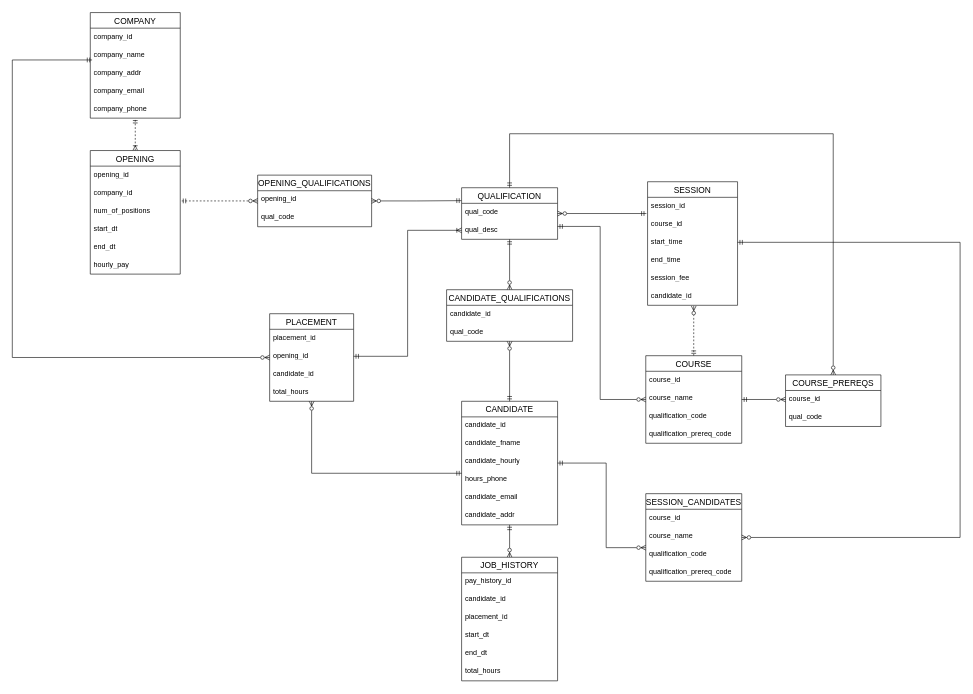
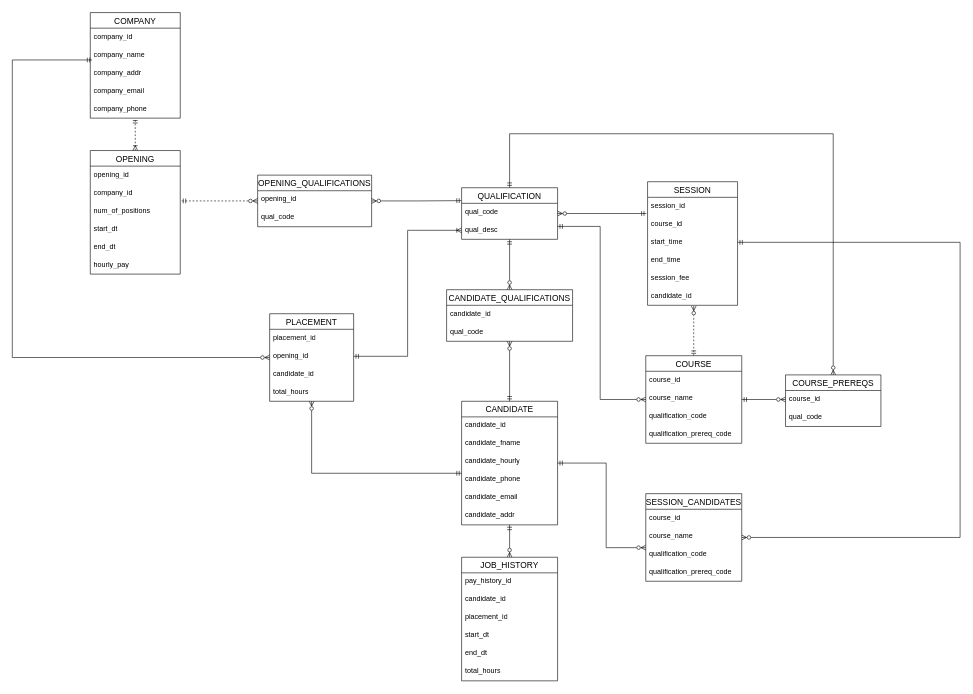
(487, 479) -> (495, 479)
